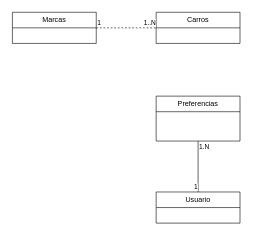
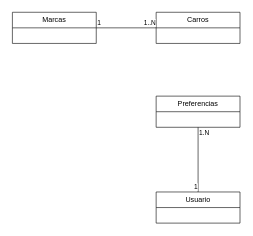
(125, 28) -> (125, 28)
(198, 119) -> (198, 112)
